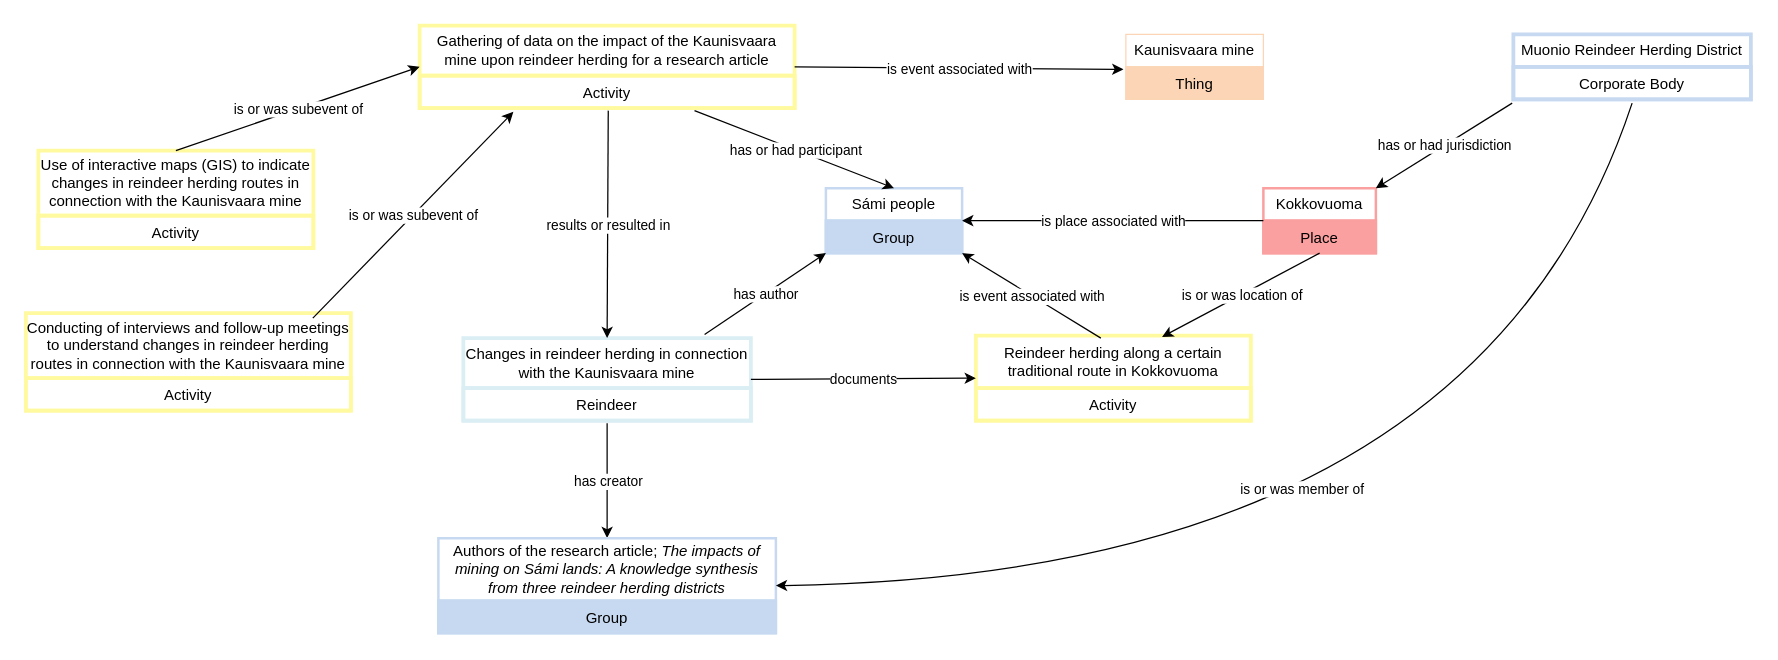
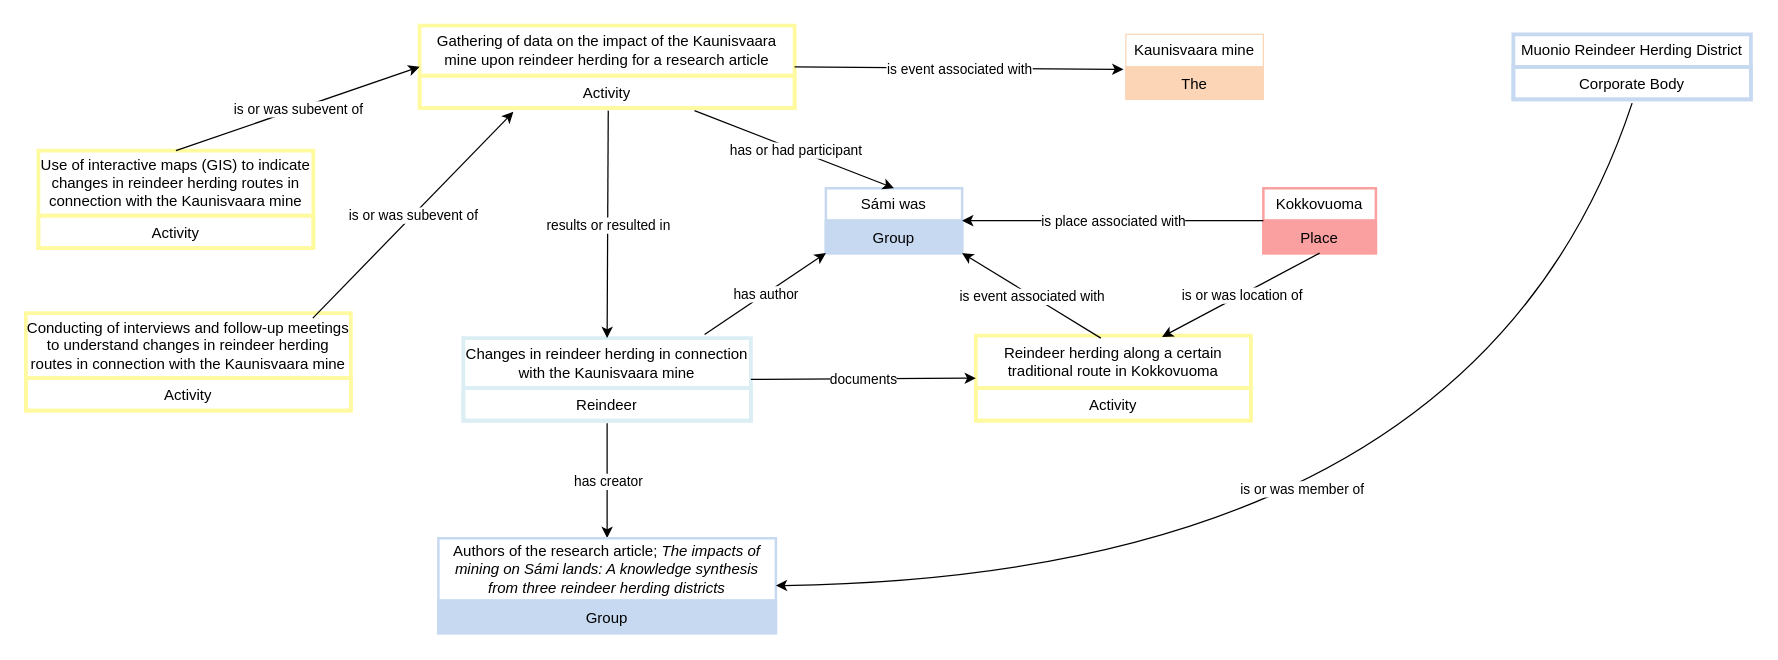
(1194, 85) -> (1194, 85)
(1447, 144) -> none
(894, 204) -> (894, 204)
